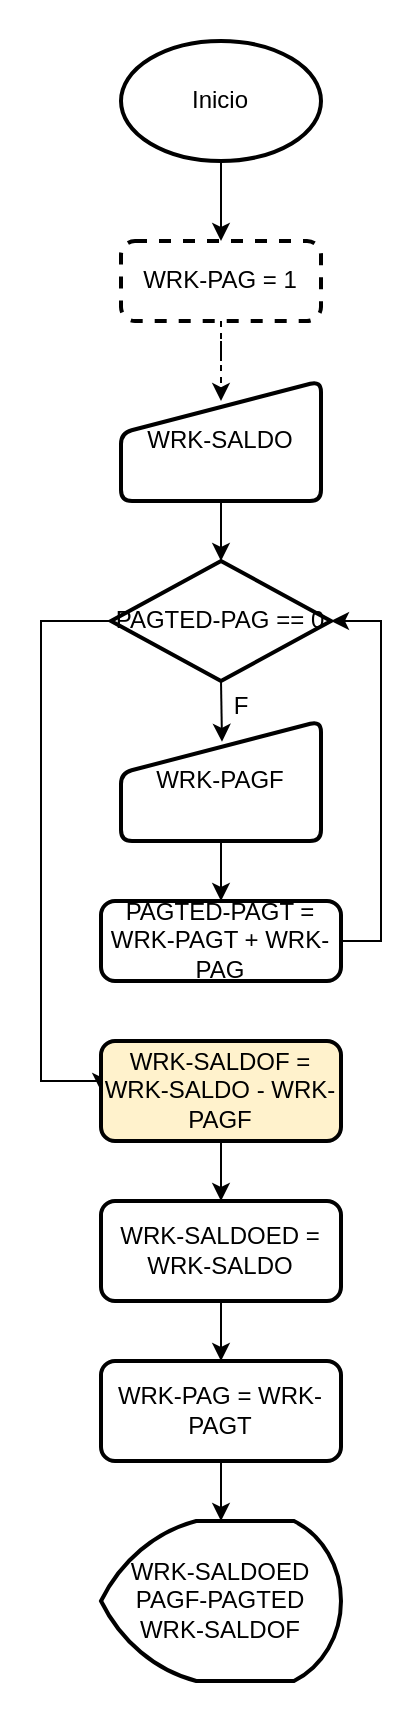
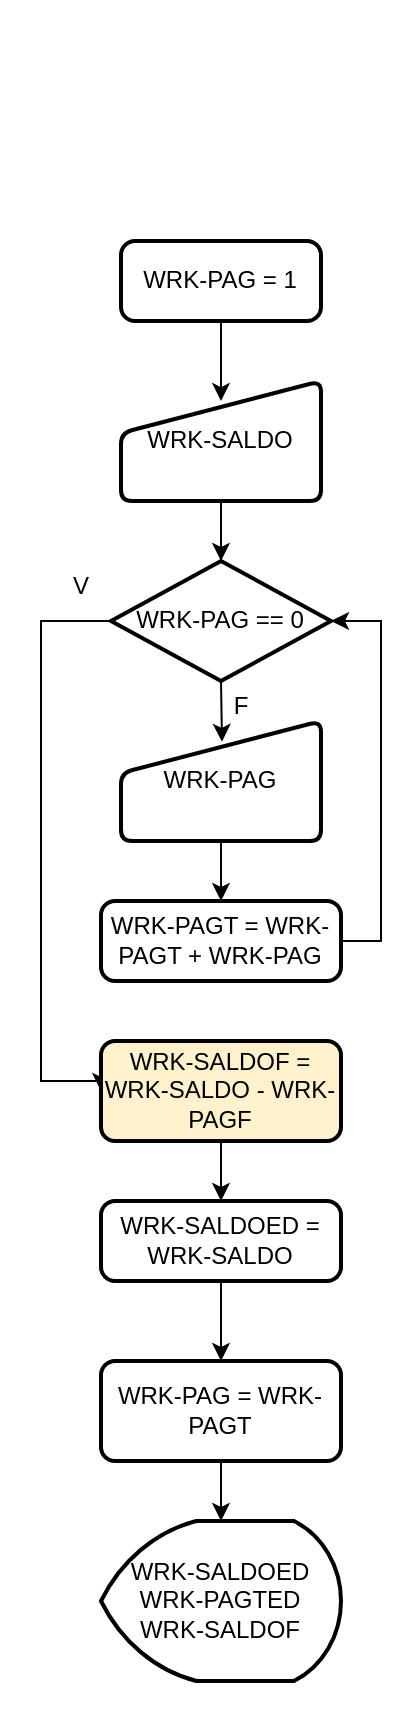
(221, 101) -> none
(221, 194) -> none
(221, 281) -> (221, 281)
(221, 373) -> (221, 373)
none -> (81, 587)
(221, 621) -> (221, 621)
(221, 781) -> (221, 781)
(221, 941) -> (221, 941)
(221, 1251) -> (221, 1241)
(221, 1601) -> (221, 1601)
